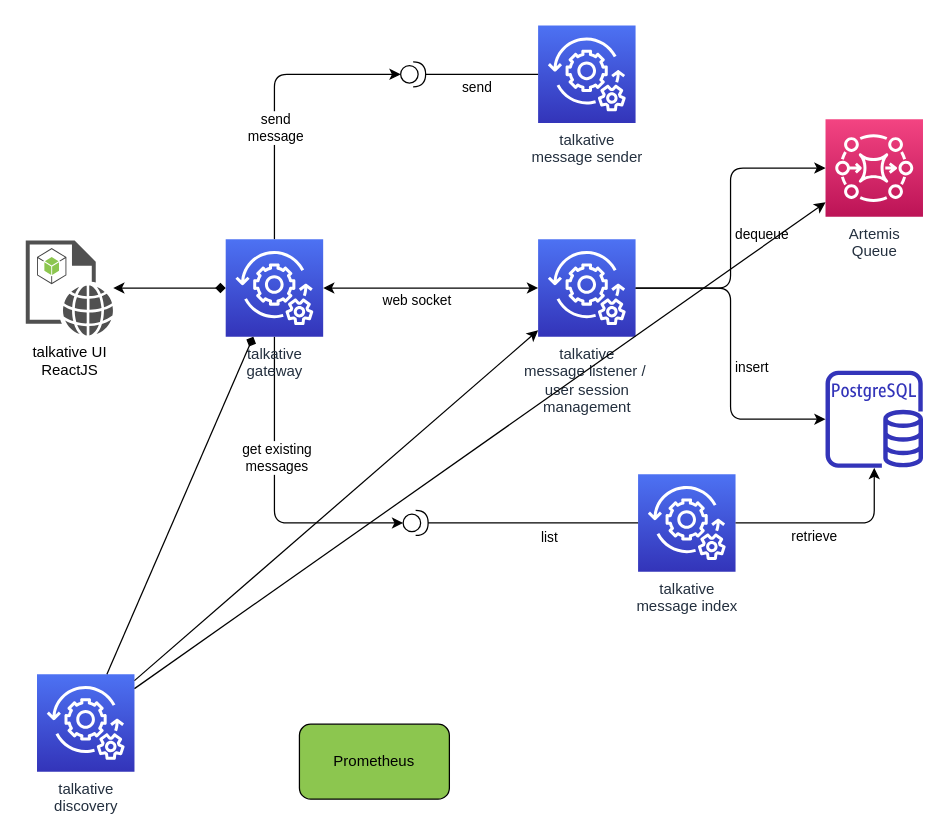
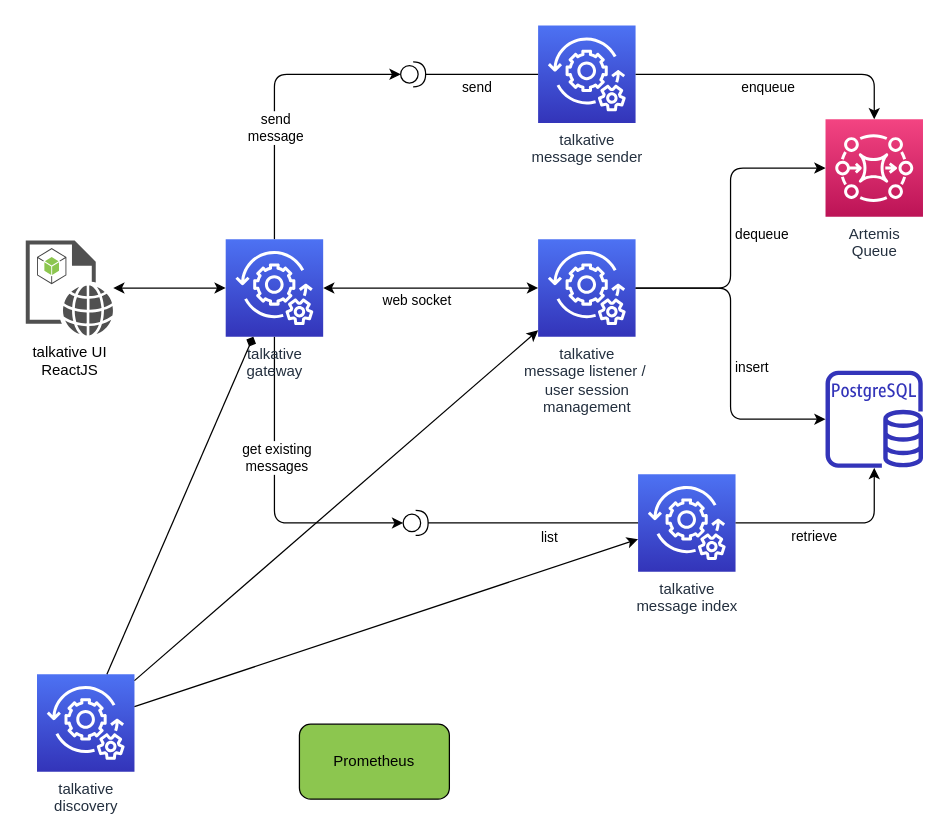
none -> (768, 74)
(215, 288) -> (216, 288)
(536, 406) -> (382, 624)
